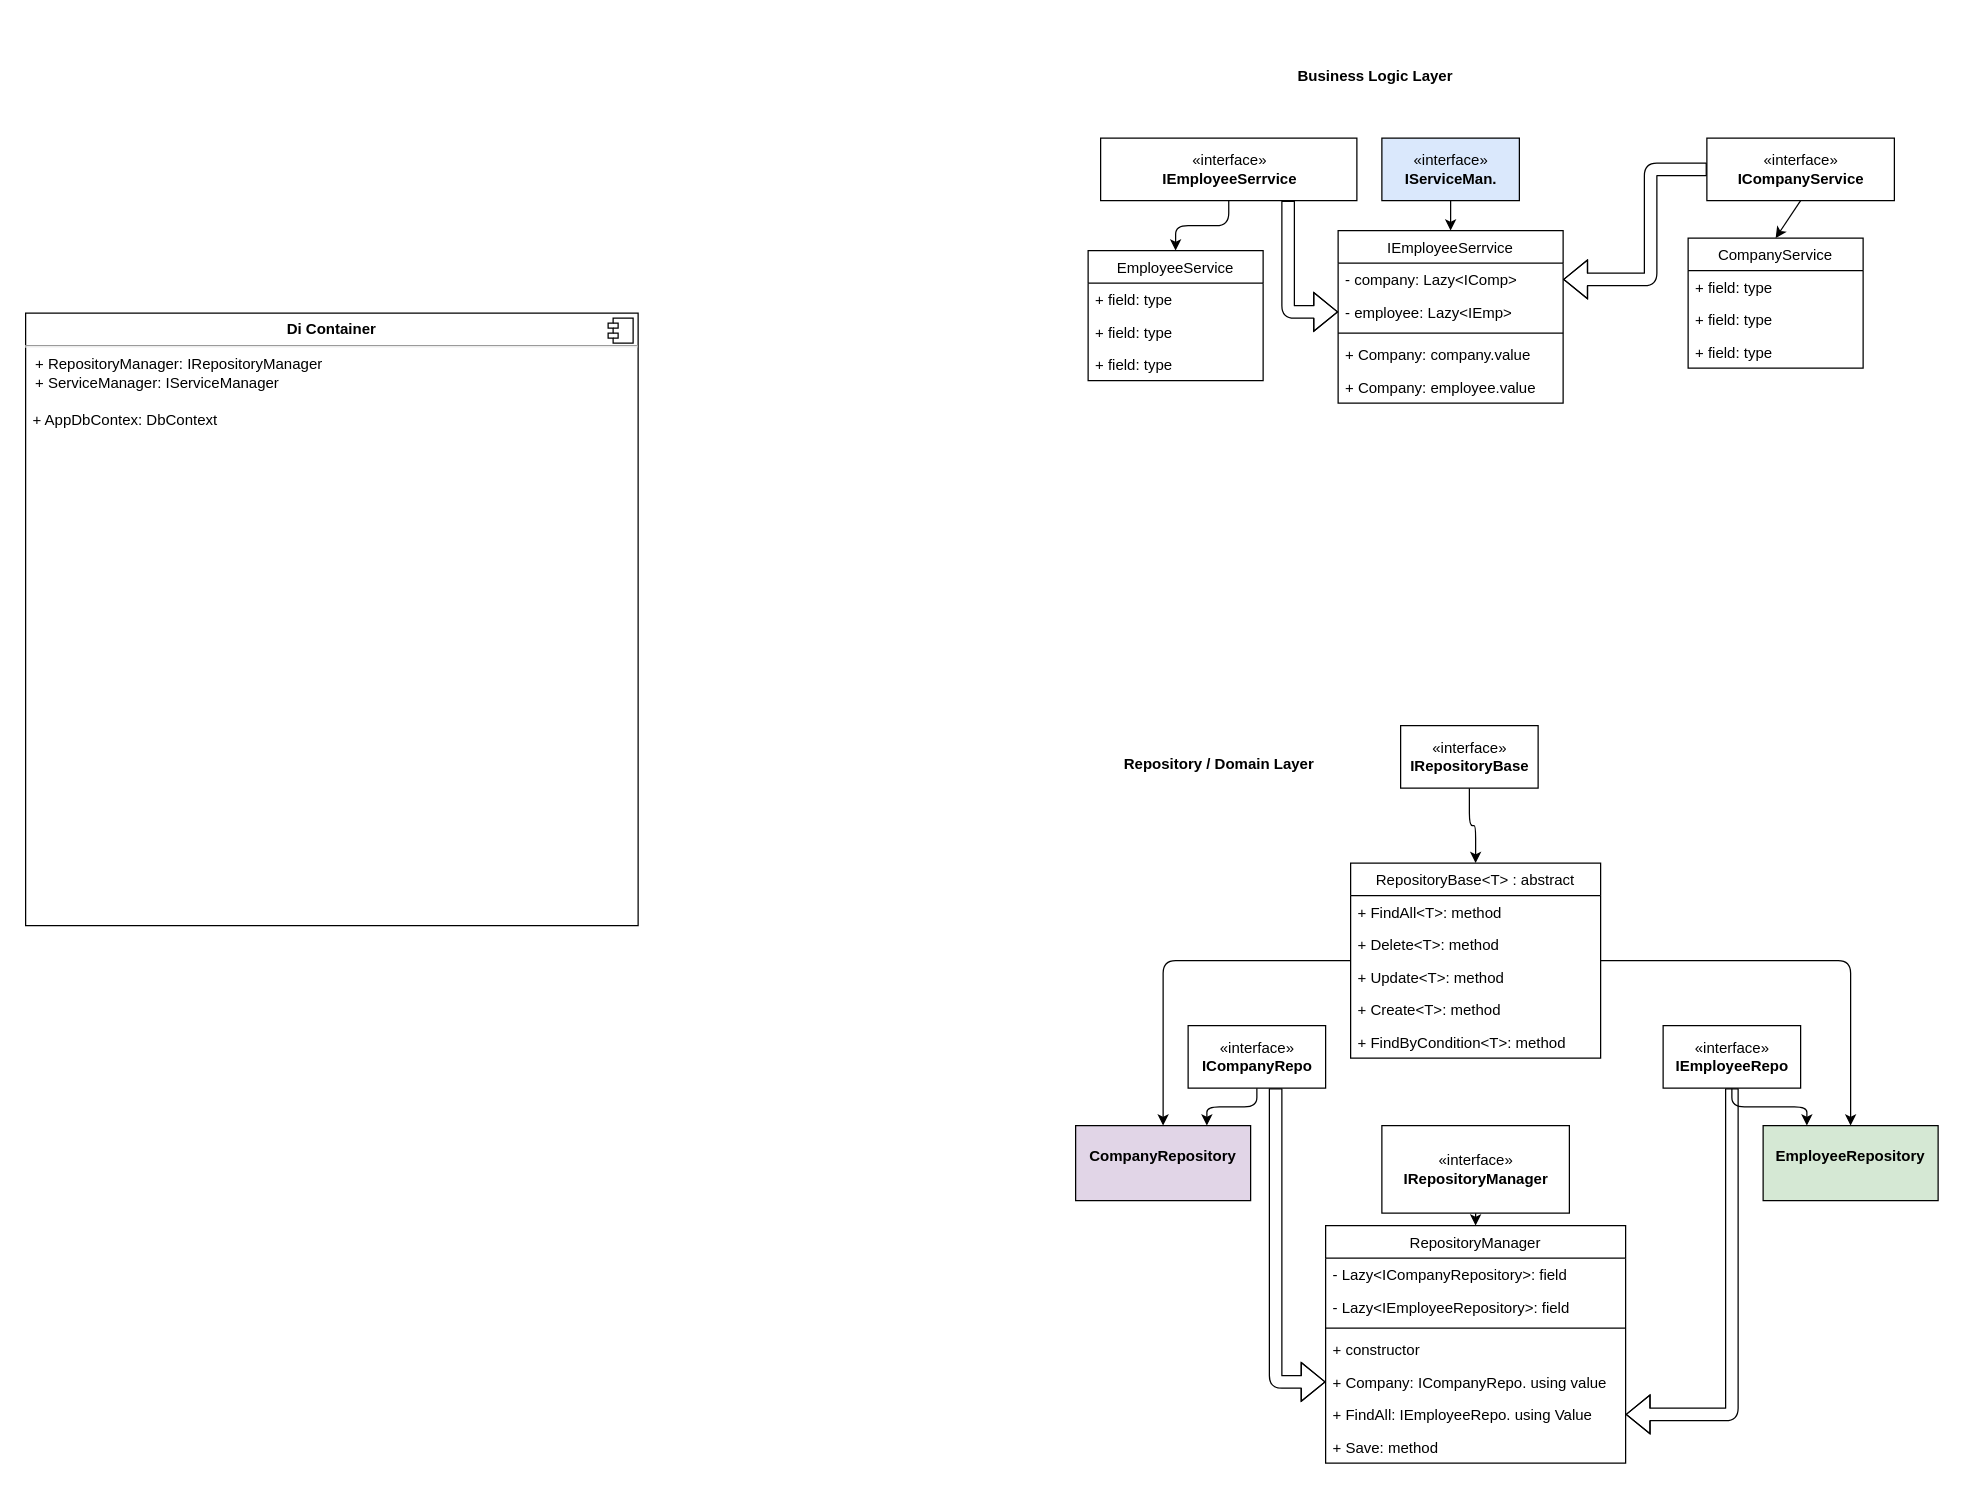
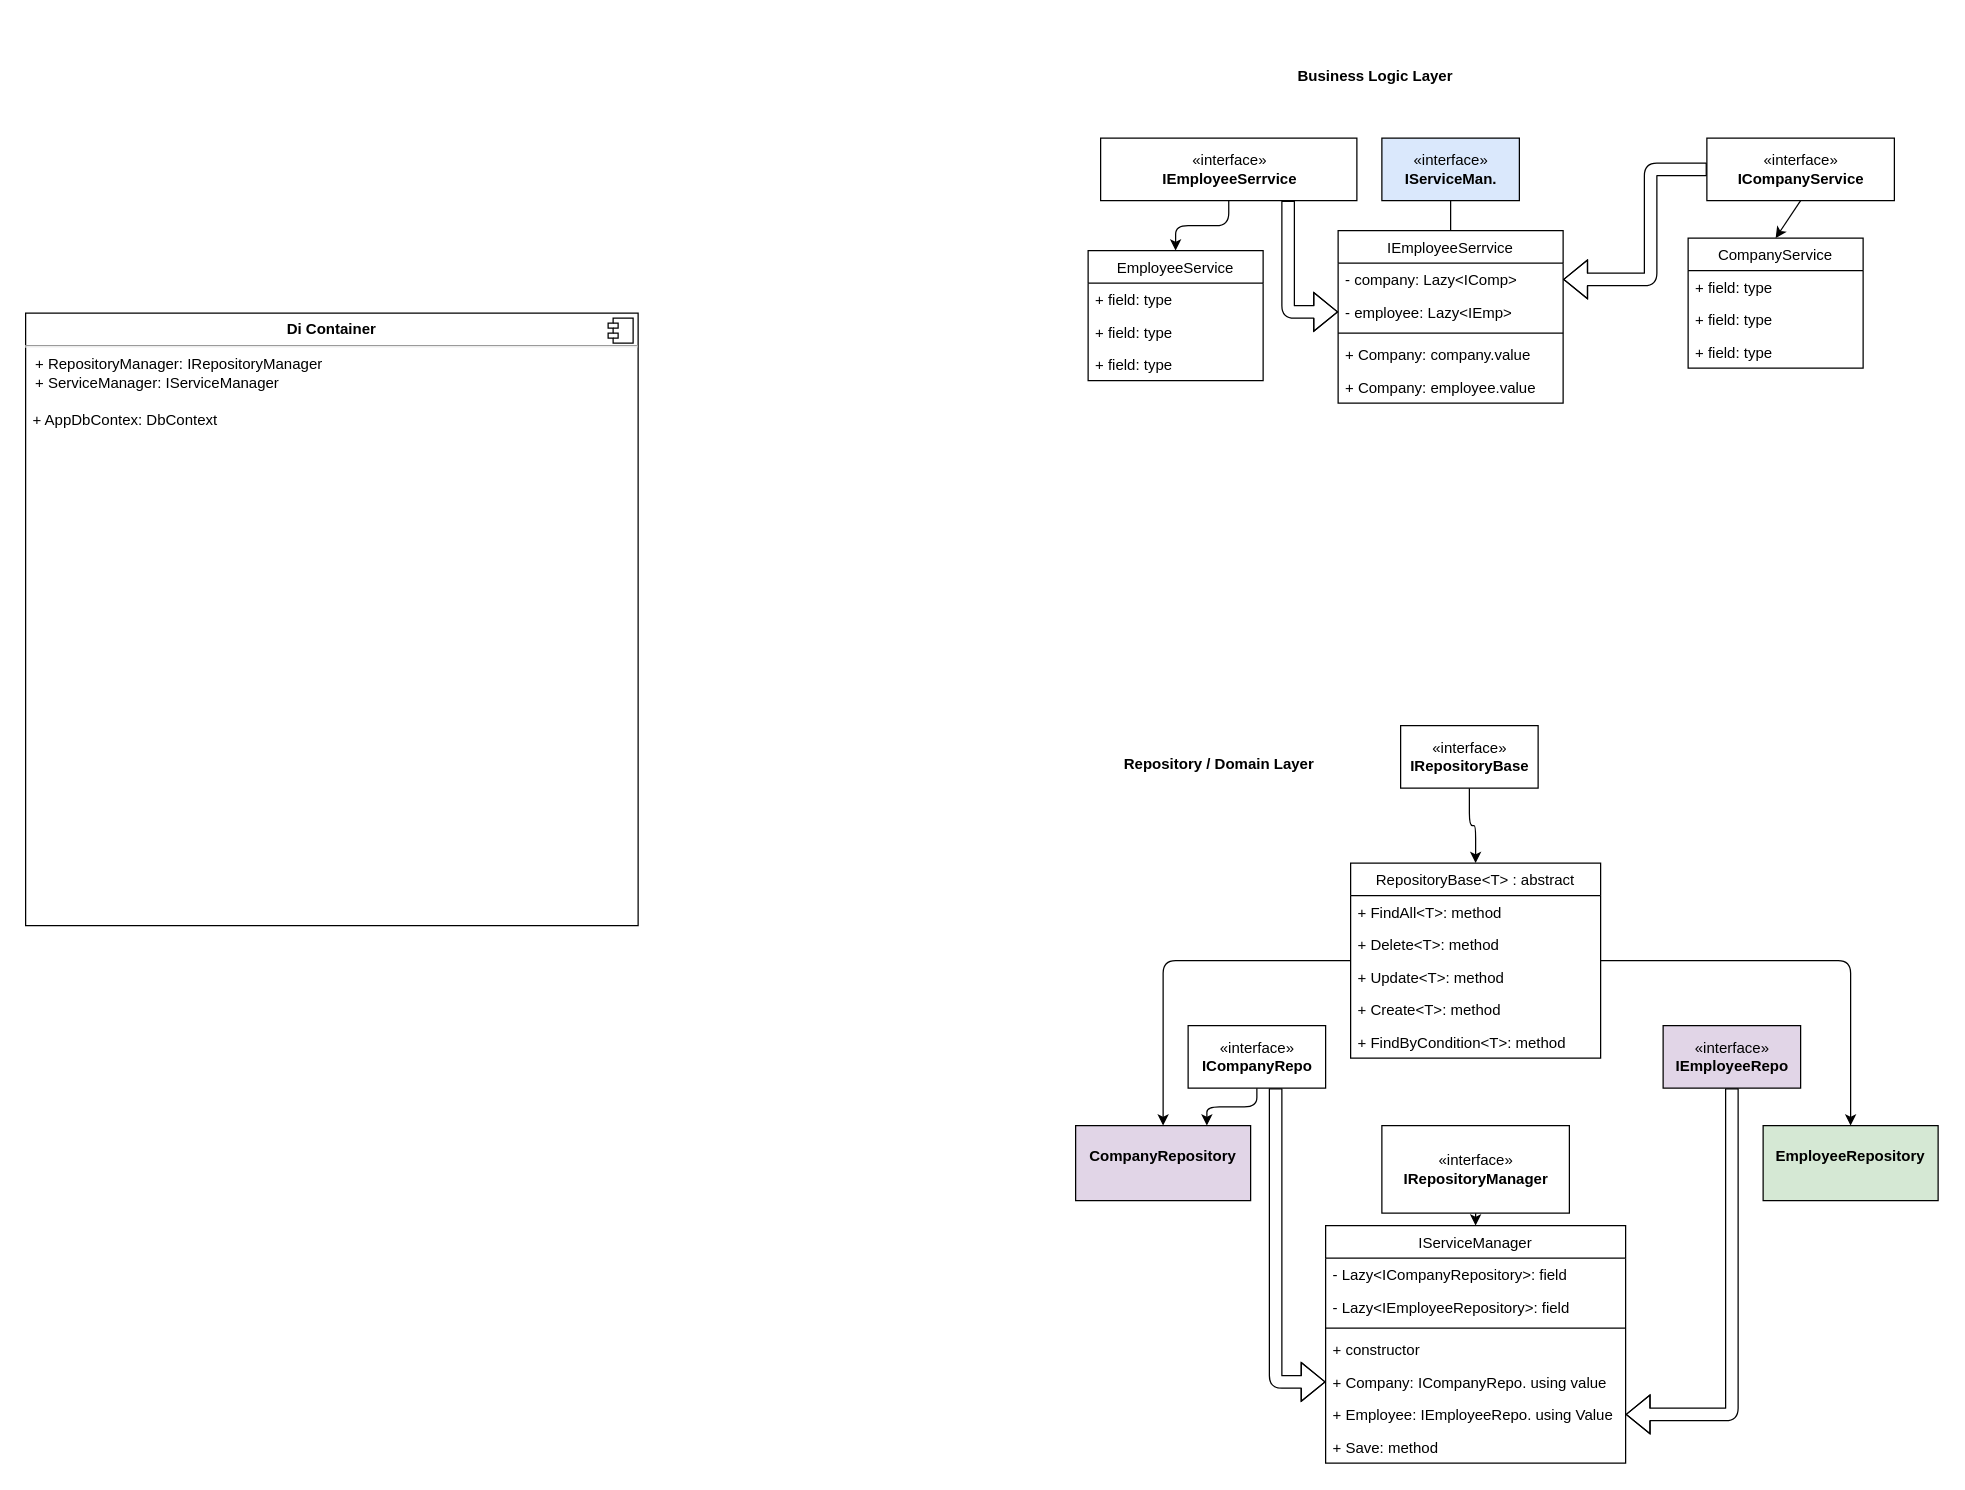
(1451, 220) -> (1451, 223)
(1732, 1057) -> (1732, 1057)
(1768, 1107) -> none
(1475, 1243) -> (1475, 1243)
(1465, 1415) -> (1473, 1415)
